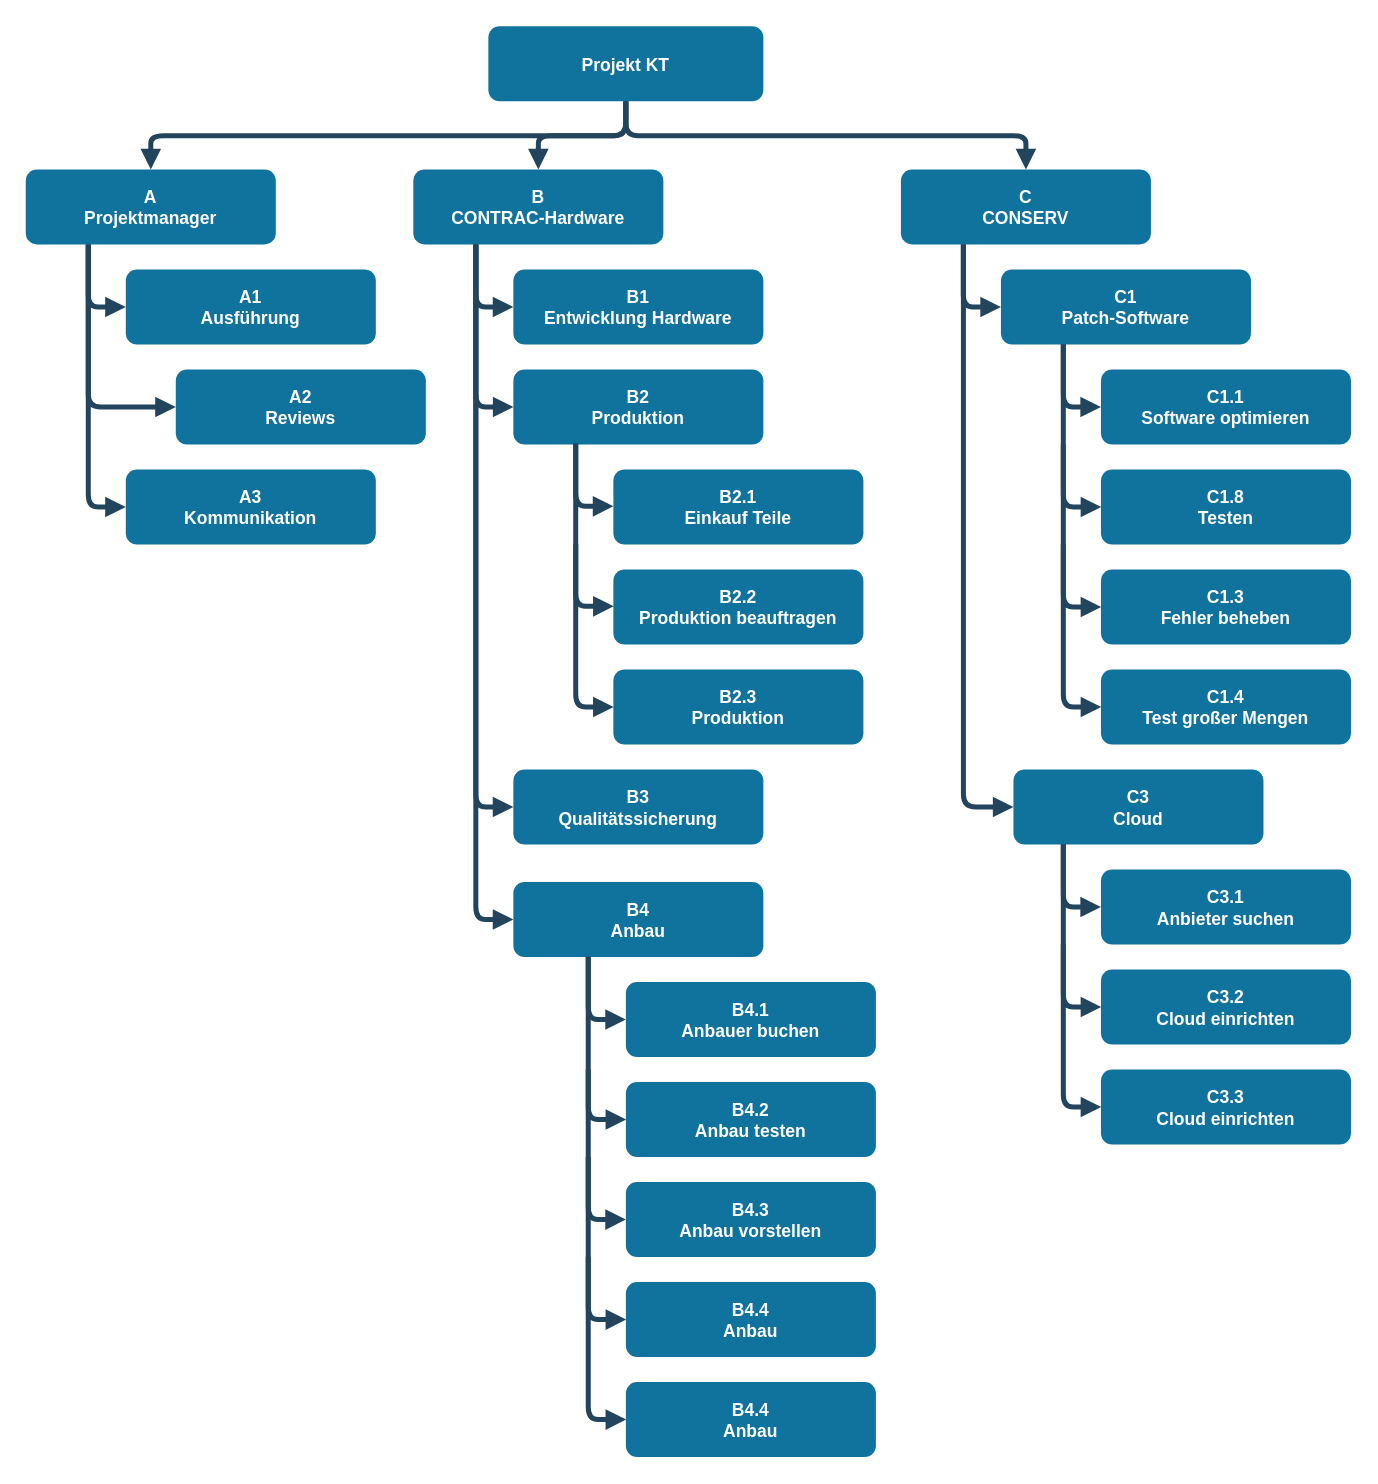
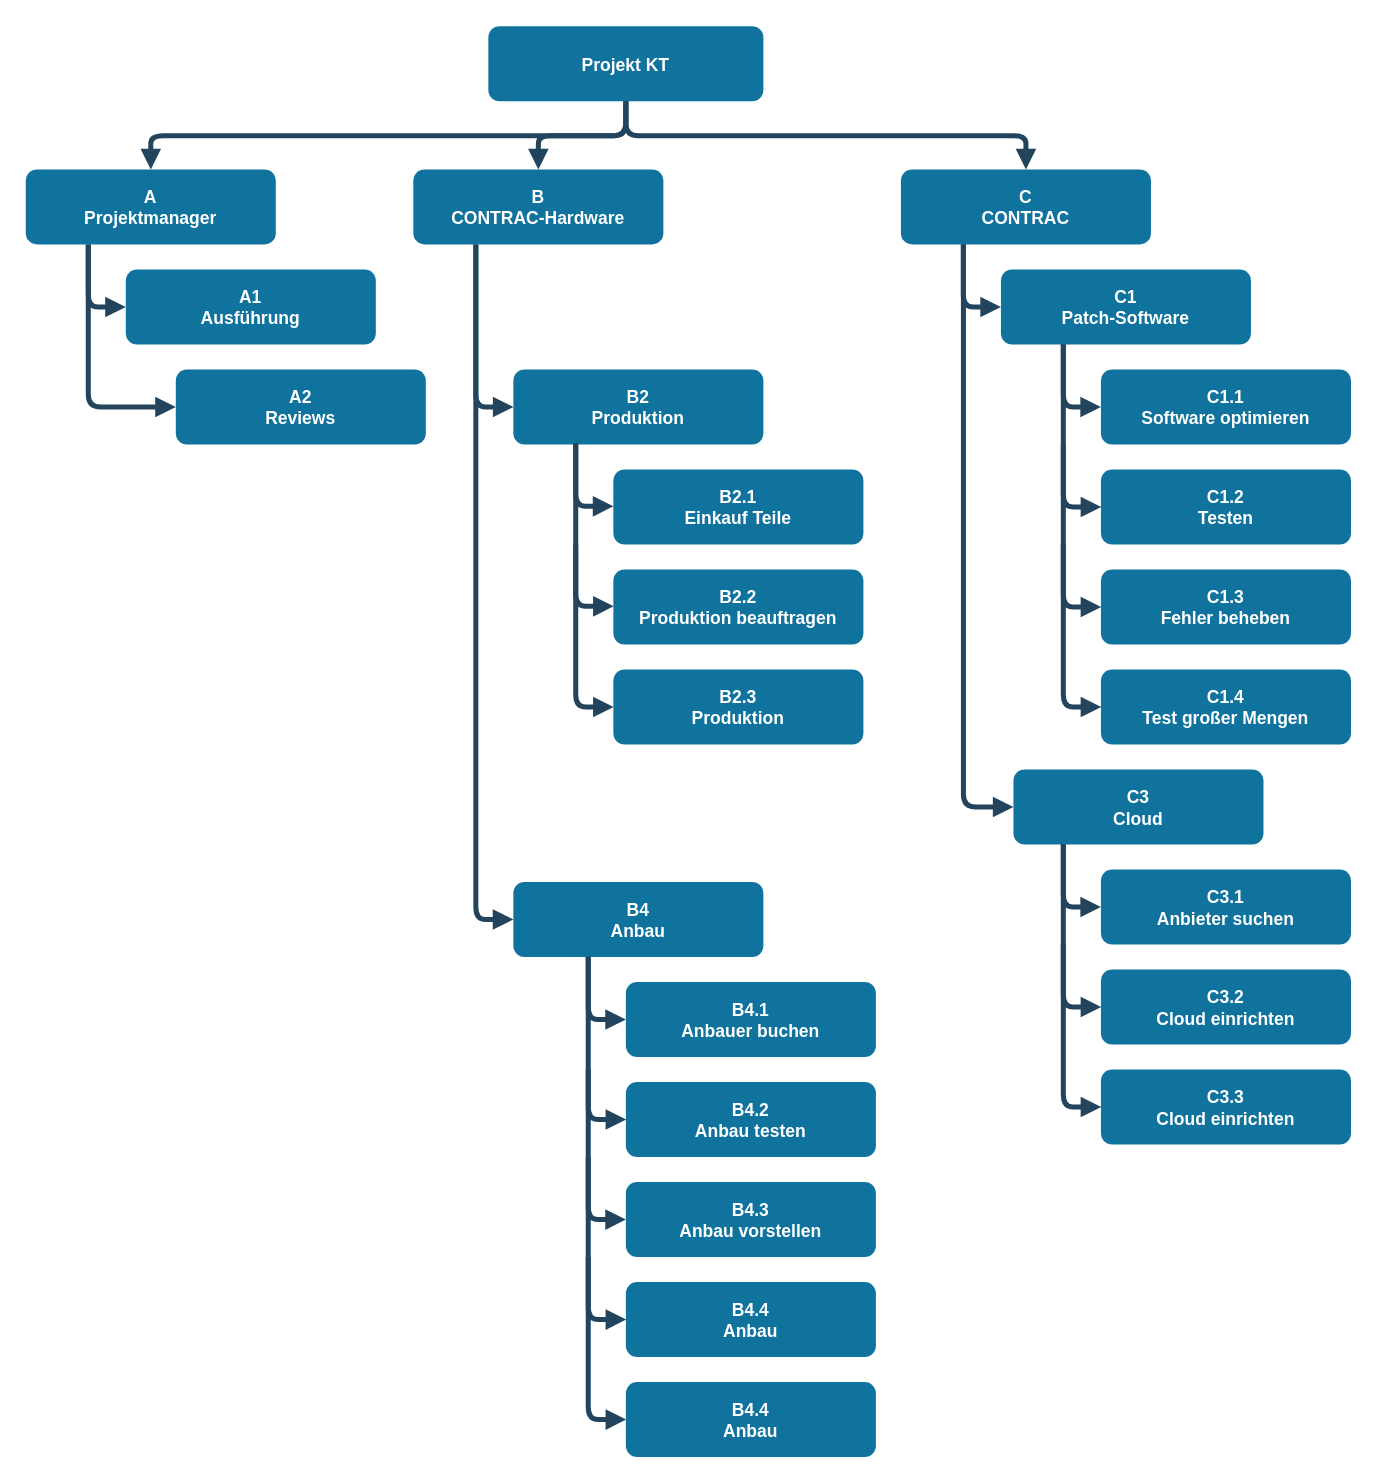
(1025, 197) -> (1025, 197)
(487, 307) -> none
(638, 307) -> none
(88, 458) -> none
(1225, 497) -> (1225, 497)
(251, 507) -> none
(487, 807) -> none
(638, 807) -> none
